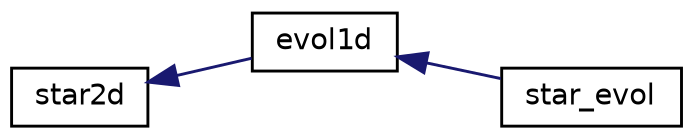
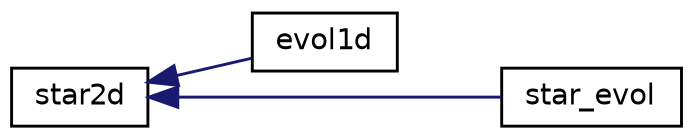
(464, 71) -> (340, 97)
